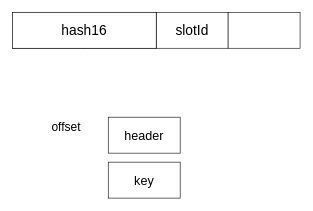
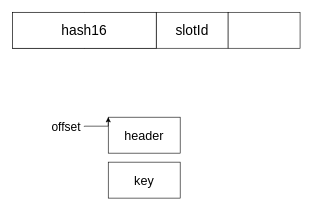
none -> (84, 126)
